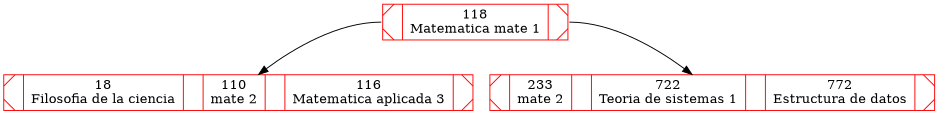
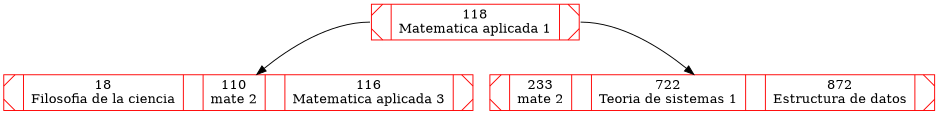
(475, 29) -> (475, 29)
(840, 85) -> (840, 85)
